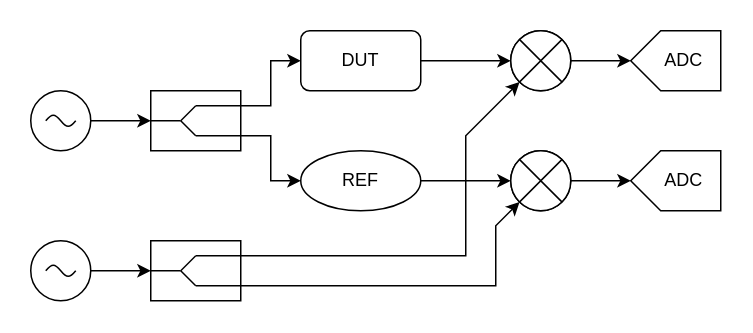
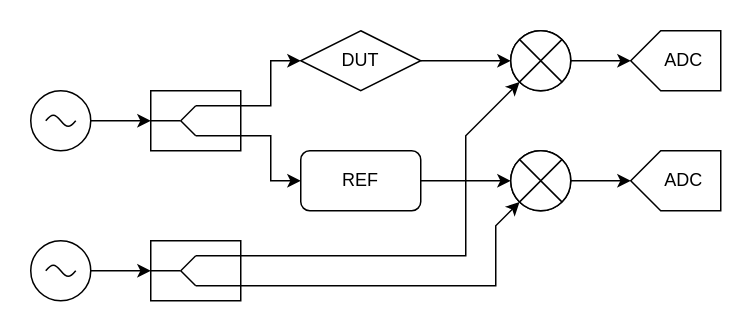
(361, 61) -> (361, 61)
(361, 181) -> (361, 181)
